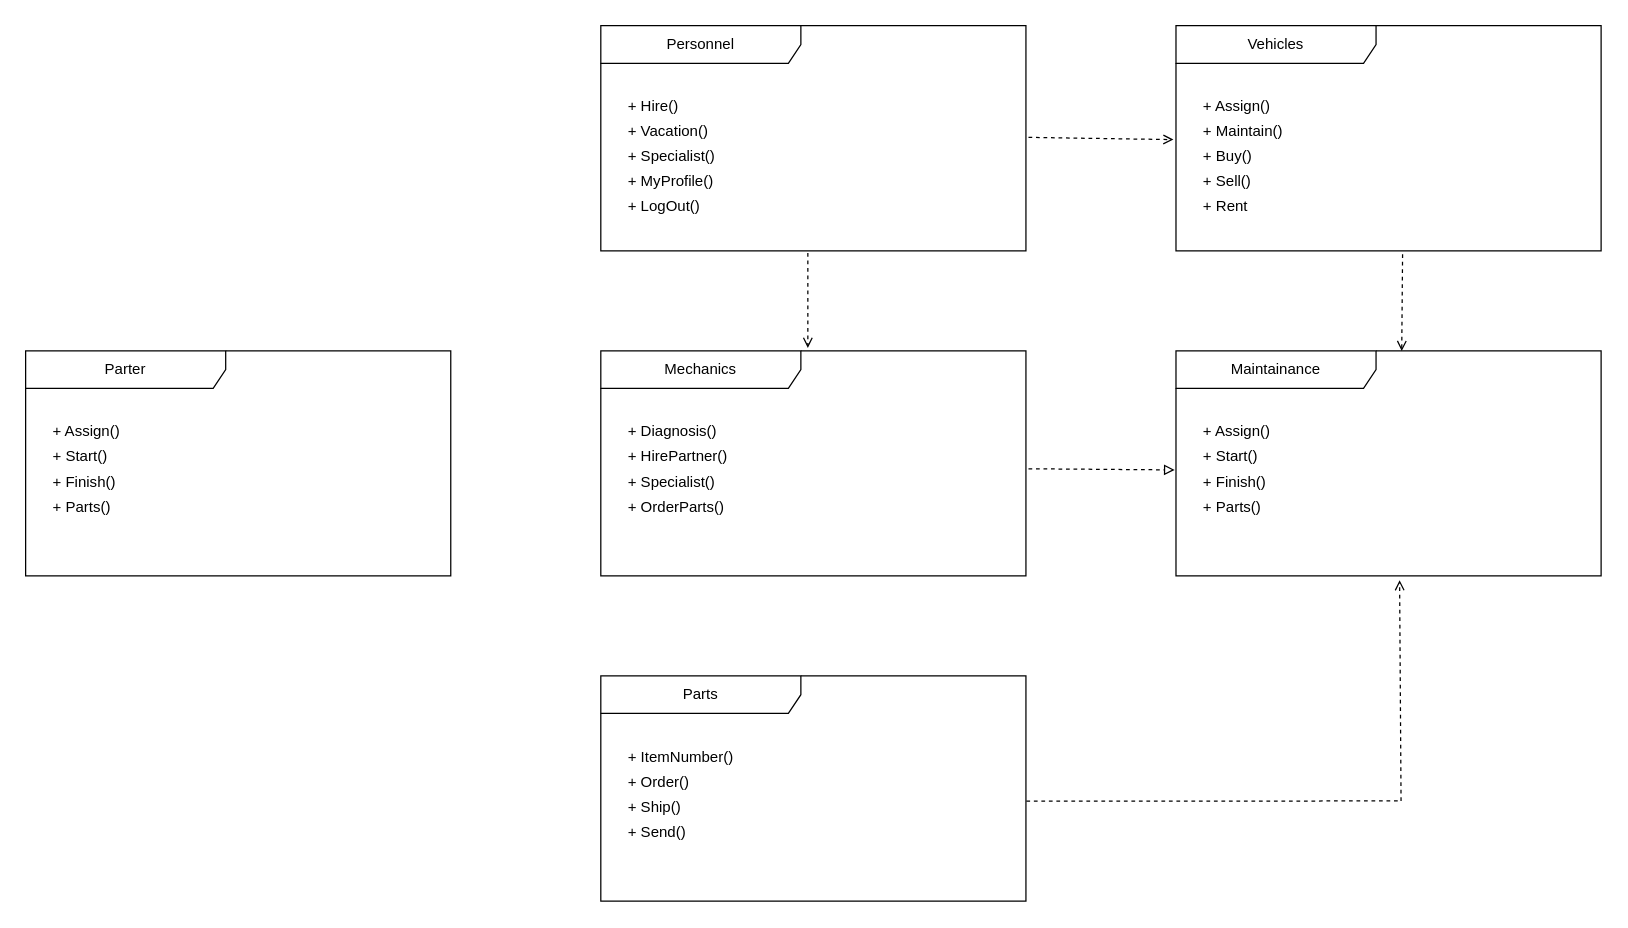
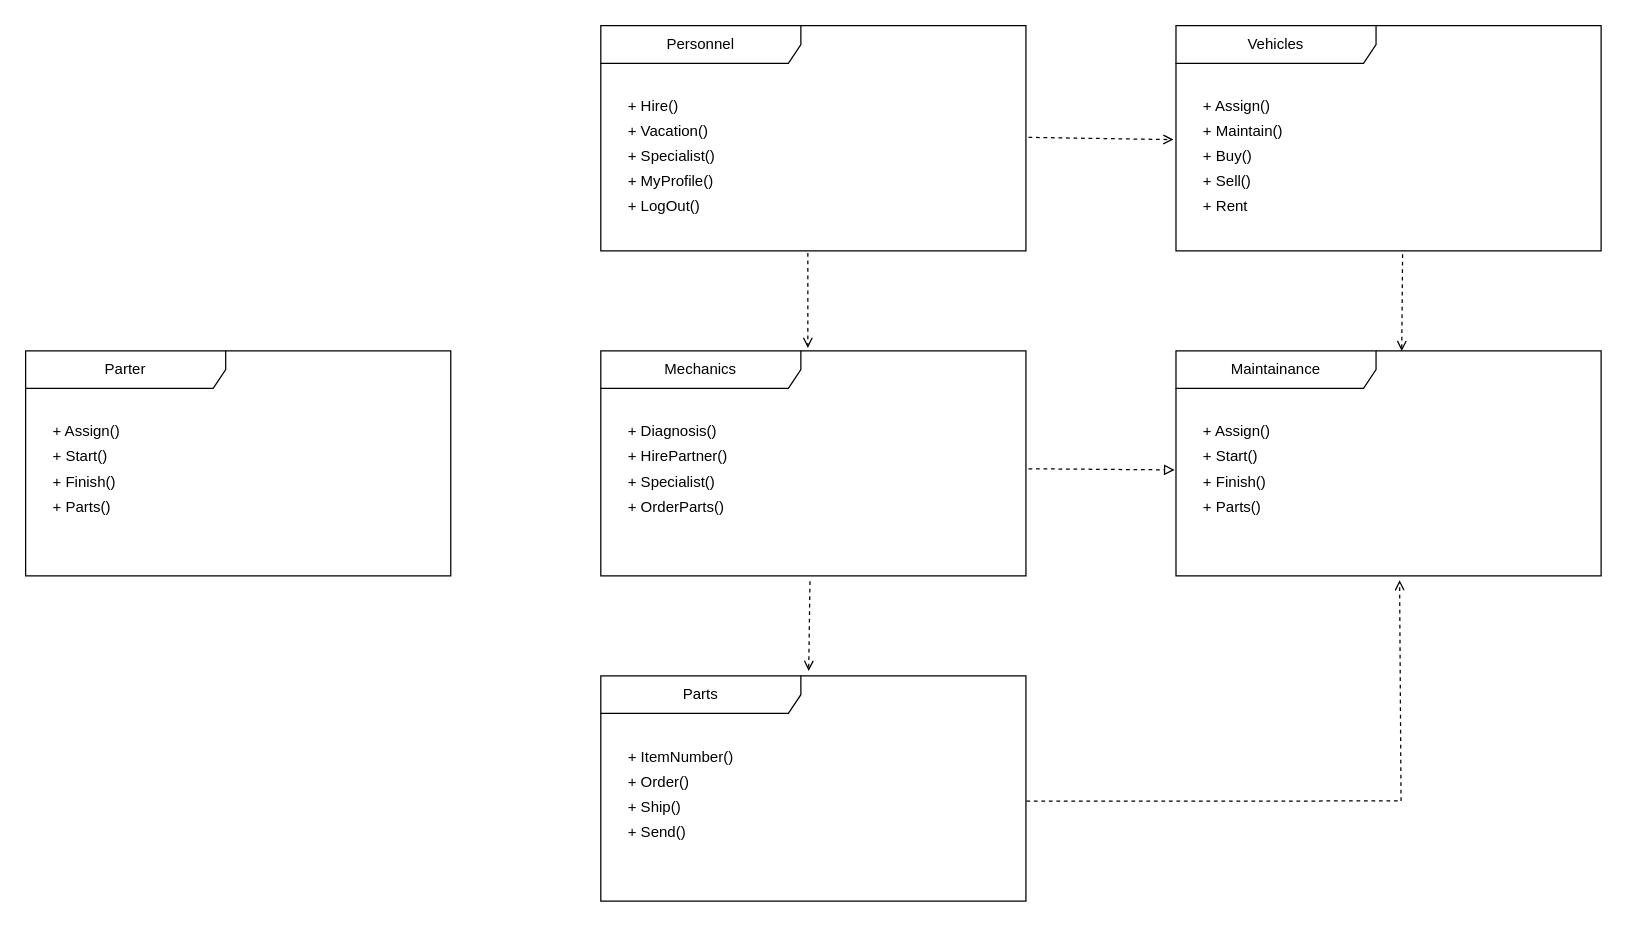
none -> (809, 624)
